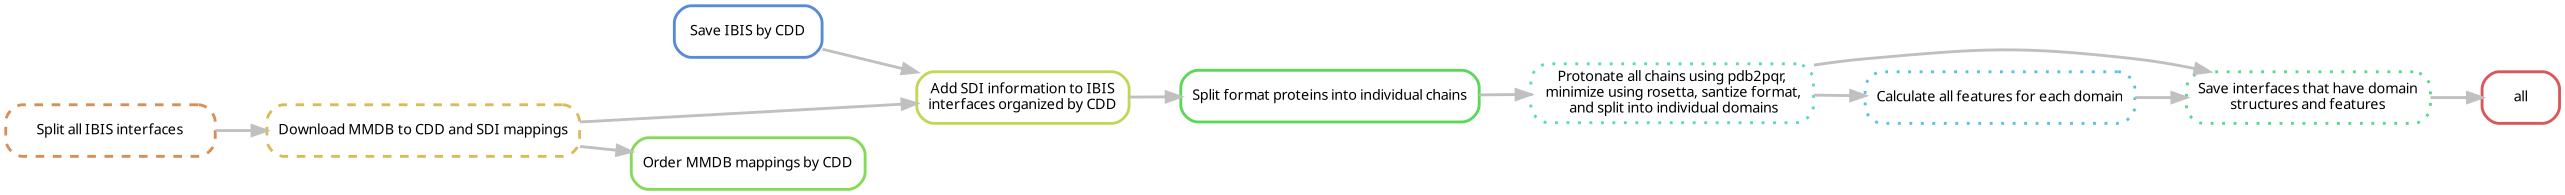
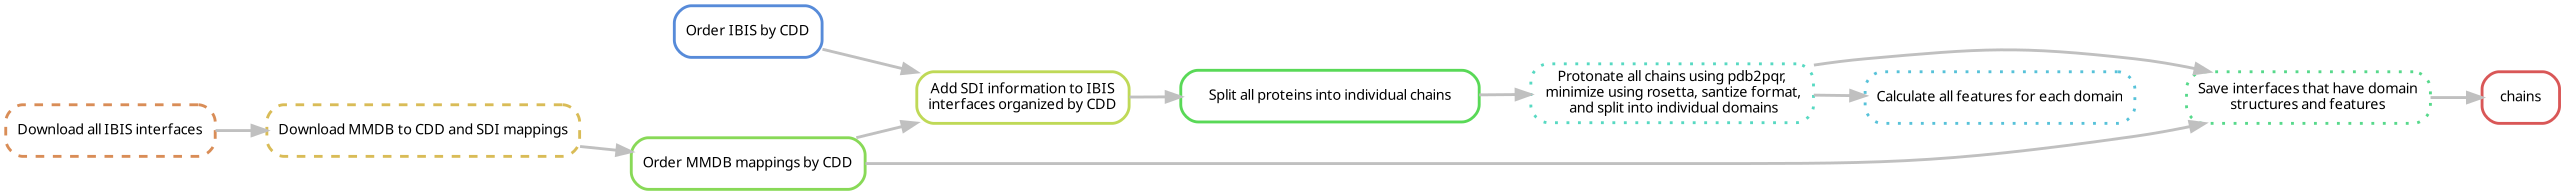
(748, 32) -> (748, 32)
(1330, 96) -> (1330, 96)
(2153, 98) -> (1529, 164)
(2521, 98) -> (2521, 98)
(741, 113) -> (879, 132)
(110, 131) -> (110, 131)
